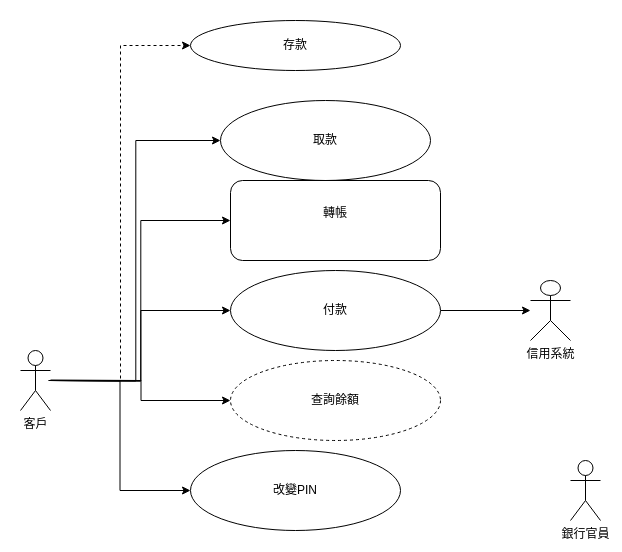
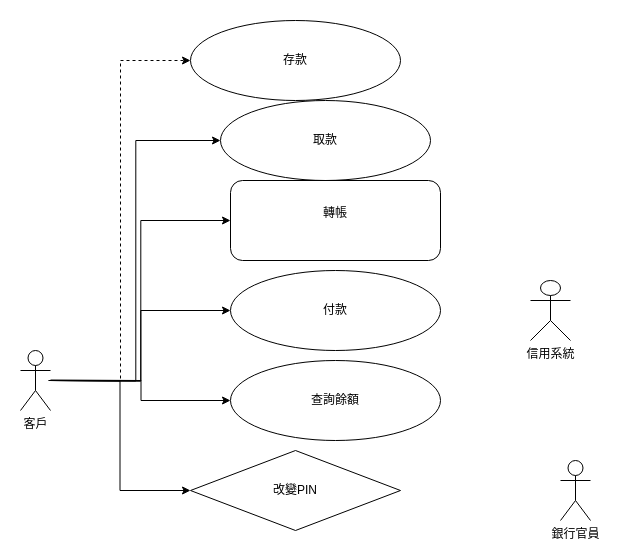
(296, 46) -> (296, 61)
(482, 311) -> none
(336, 401) -> (336, 401)
(296, 491) -> (296, 491)
(586, 491) -> (576, 491)
